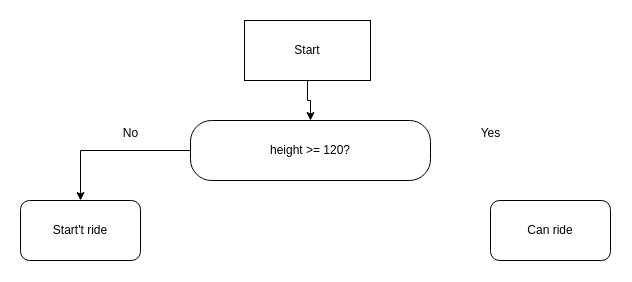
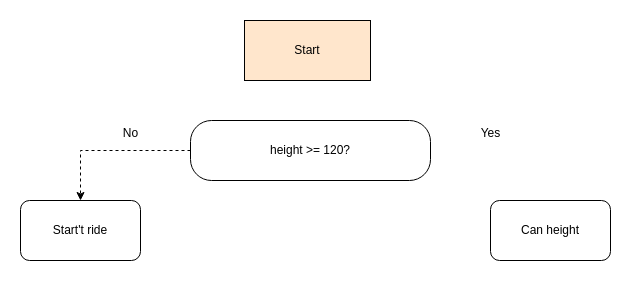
(308, 51) -> (308, 51)
(308, 99) -> none
(115, 151) -> (115, 151)
(551, 231) -> (551, 231)
